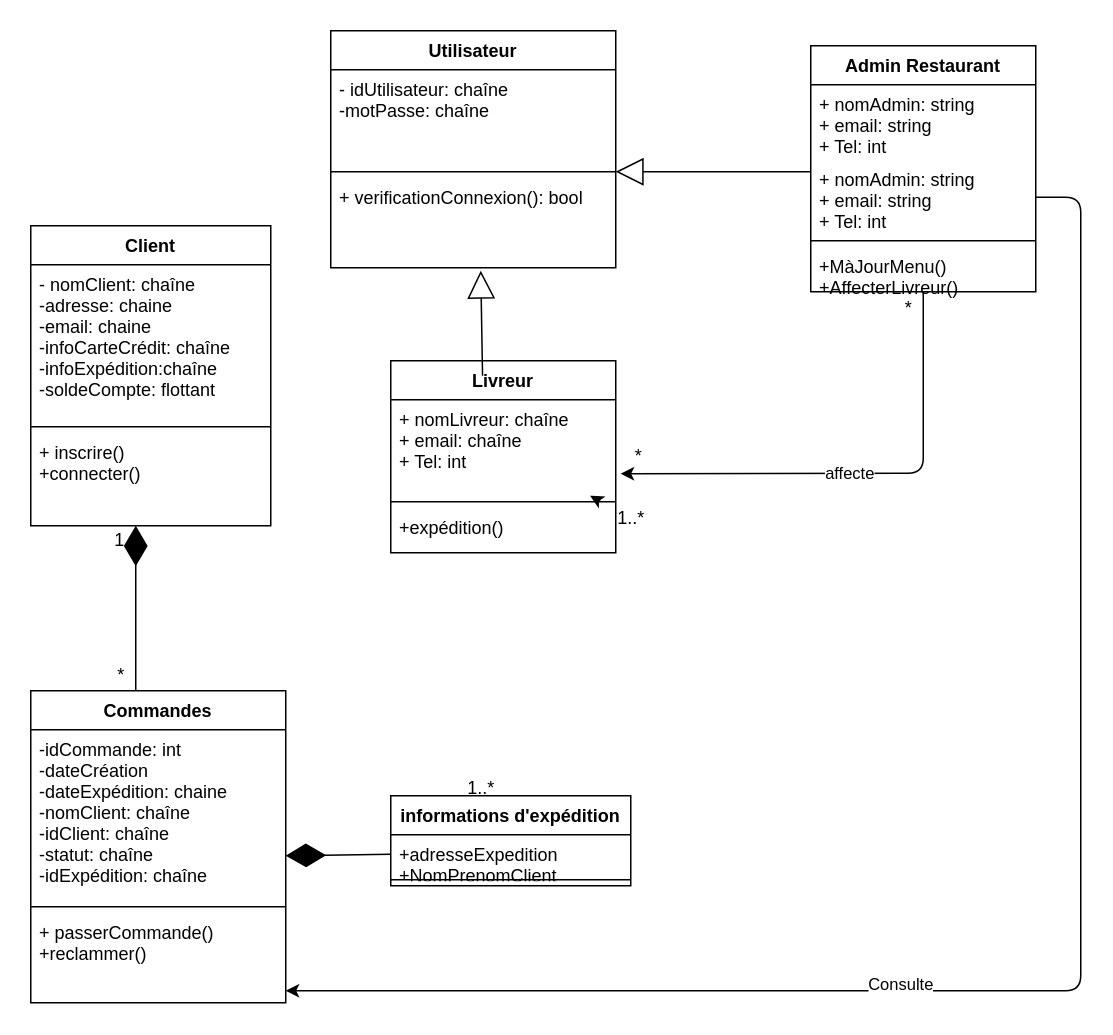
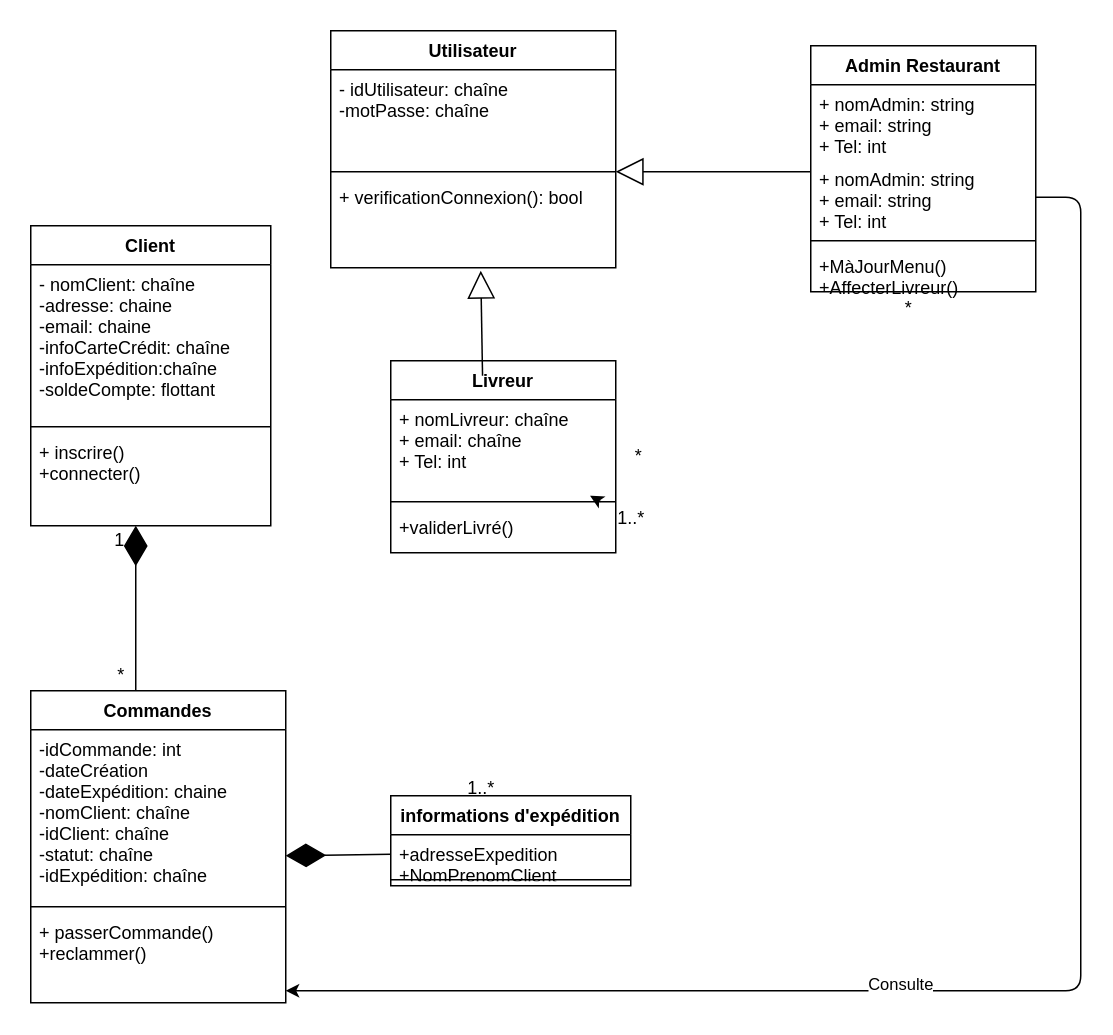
(862, 473) -> none
(460, 528) -> (468, 528)
